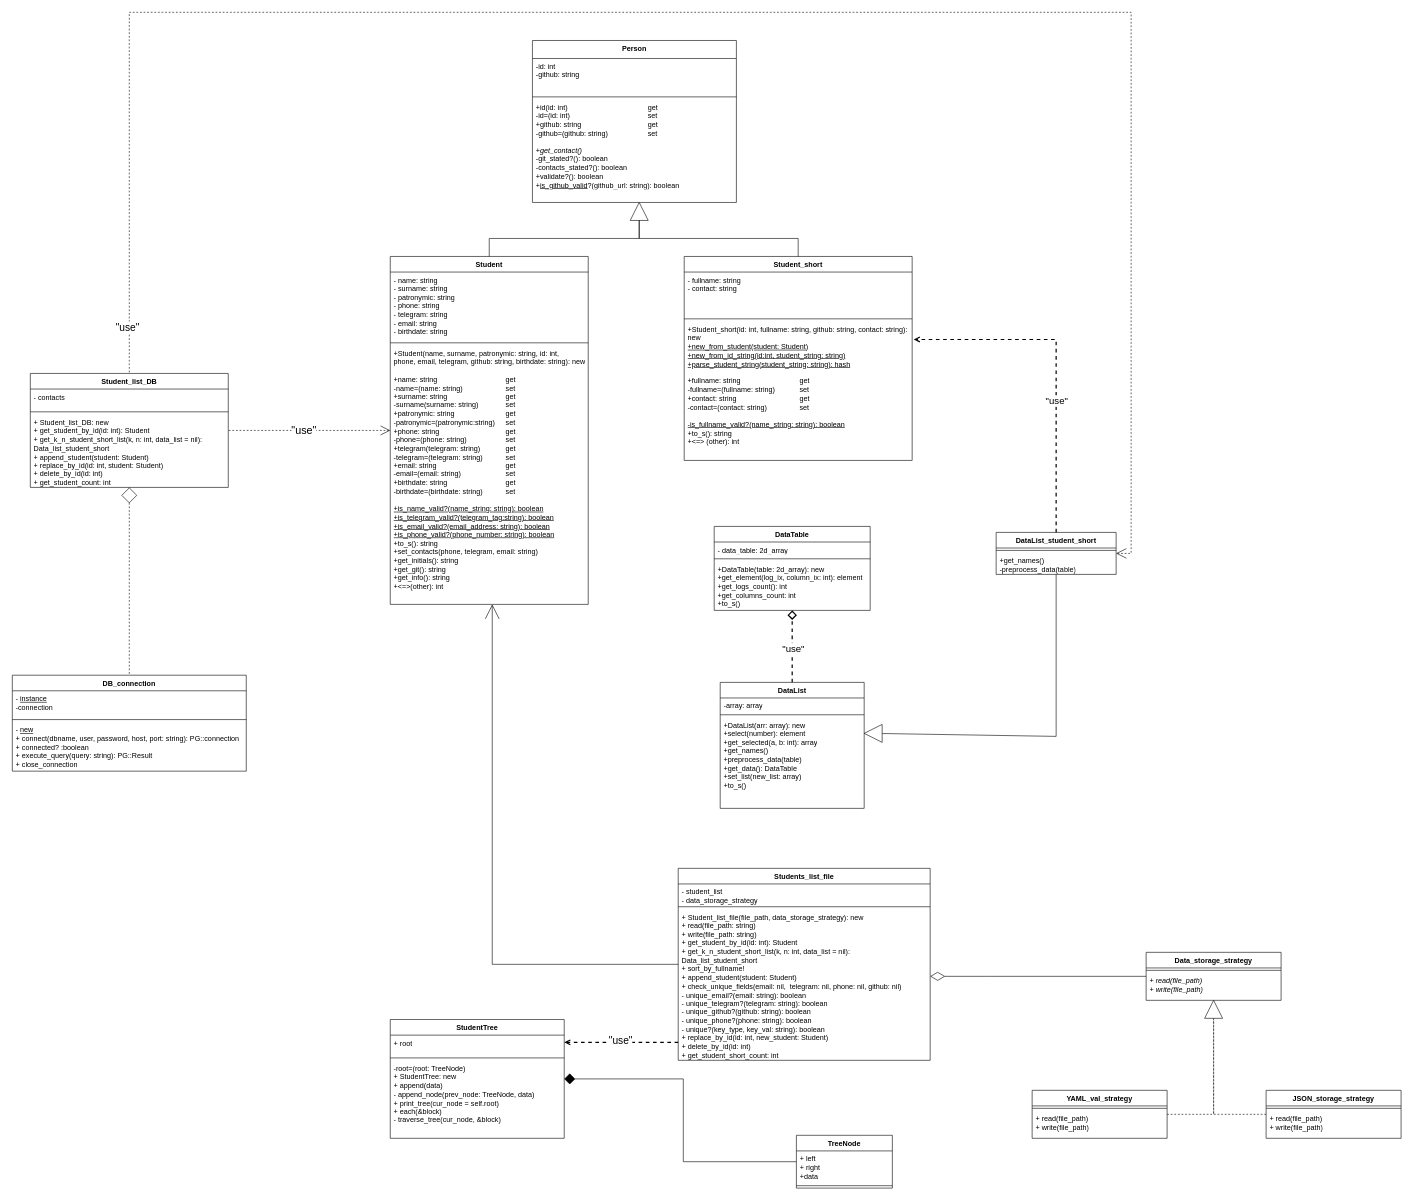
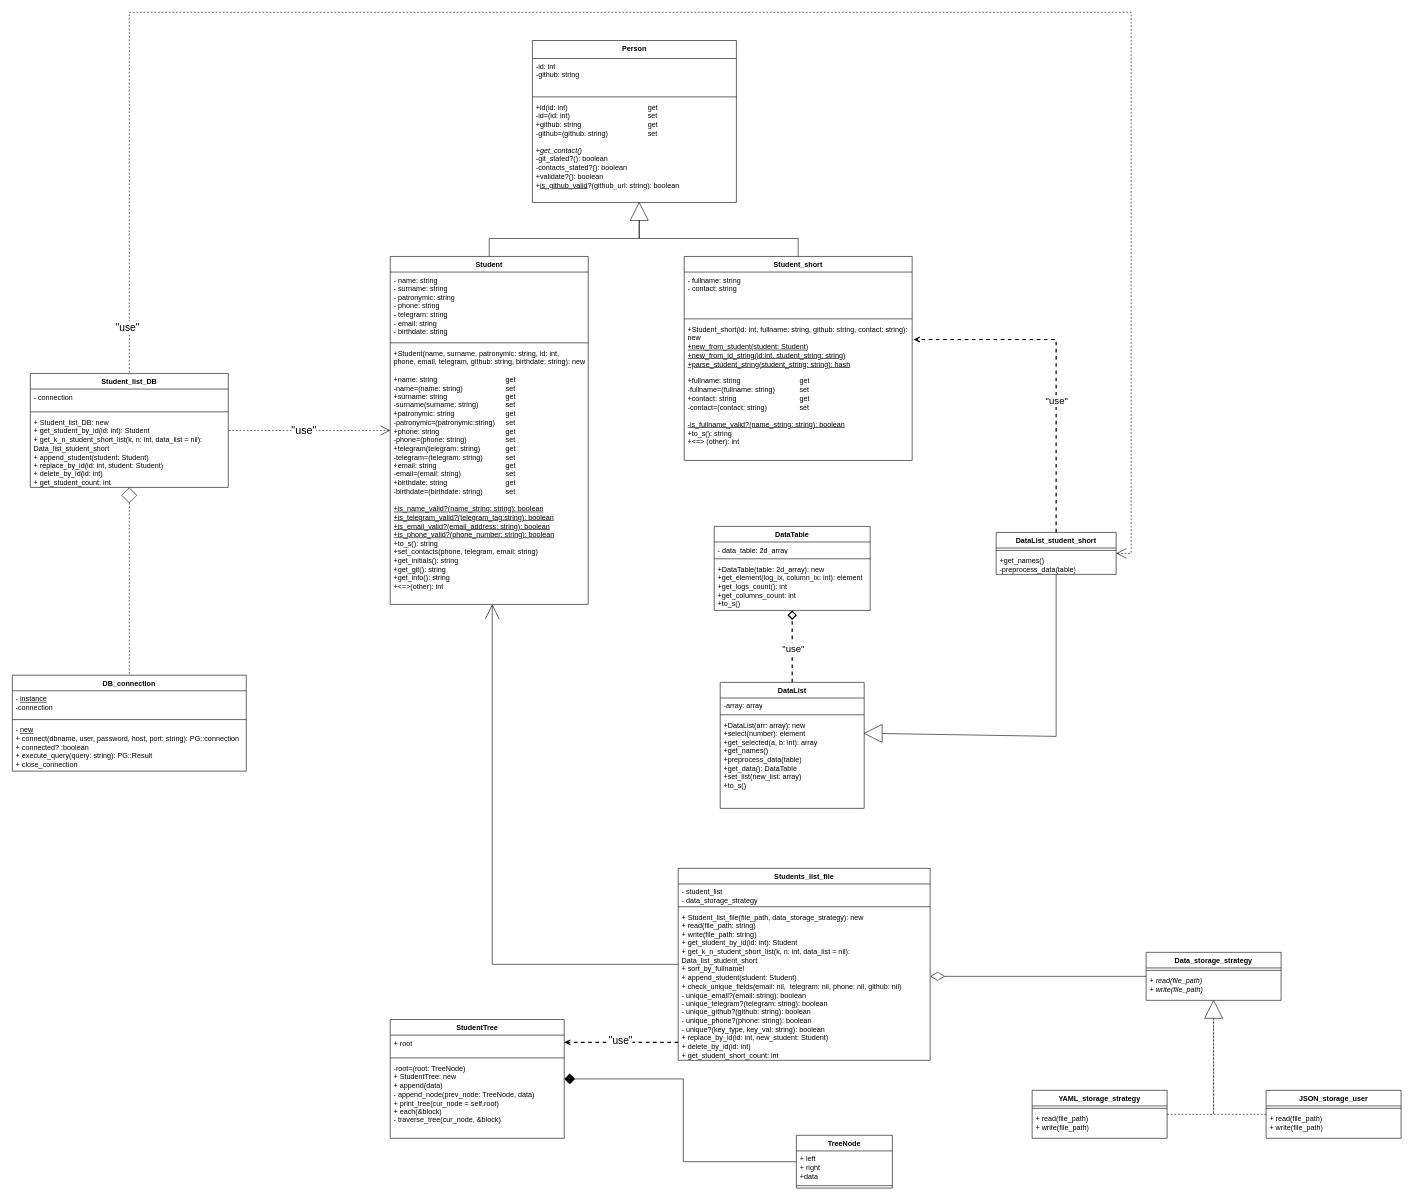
(53, 398) -> (56, 398)
(1100, 1099) -> (1100, 1099)
(1334, 1099) -> (1334, 1099)
